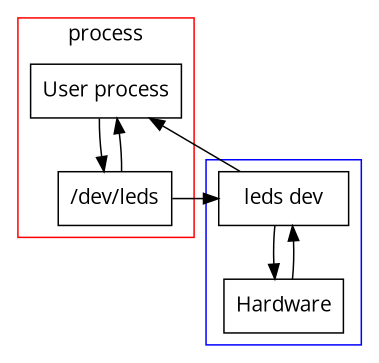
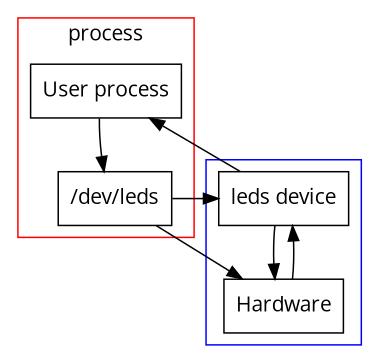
(121, 152) -> (193, 248)
(284, 199) -> (284, 199)
